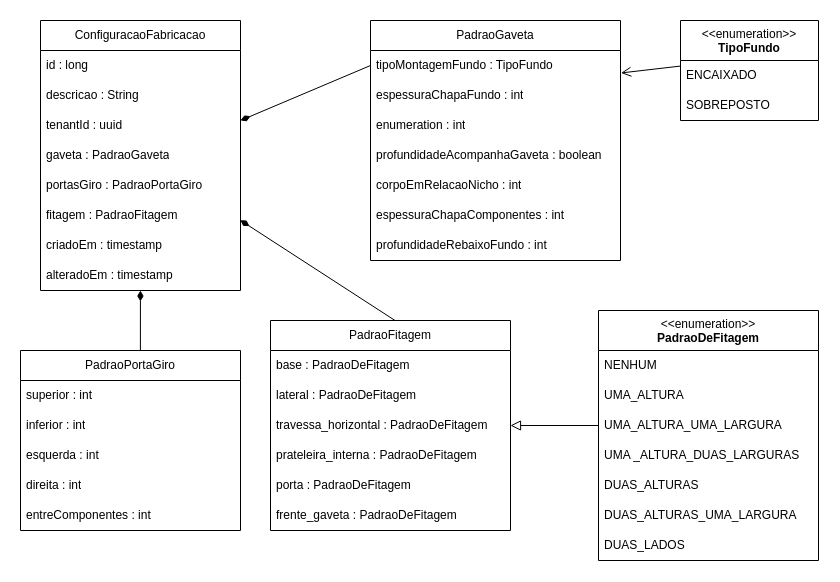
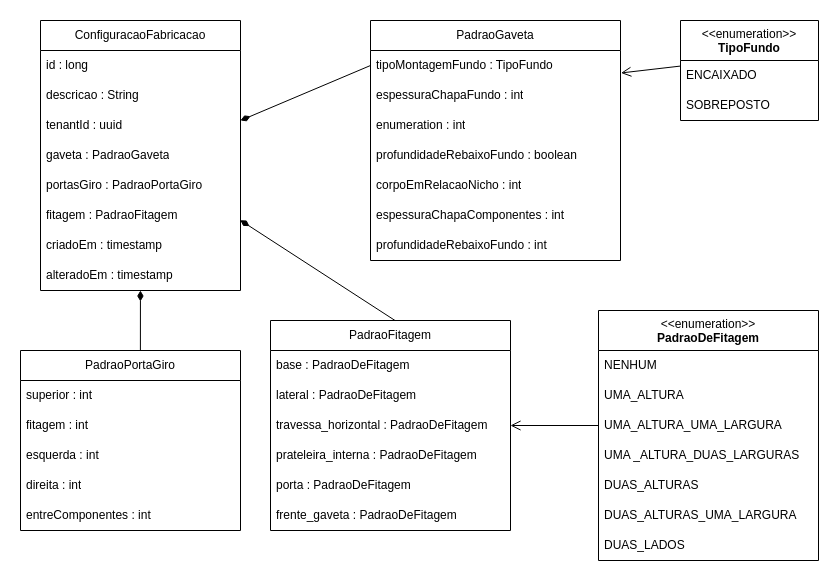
(493, 156) -> (481, 156)
(64, 426) -> (62, 426)
(522, 426) -> (518, 426)
